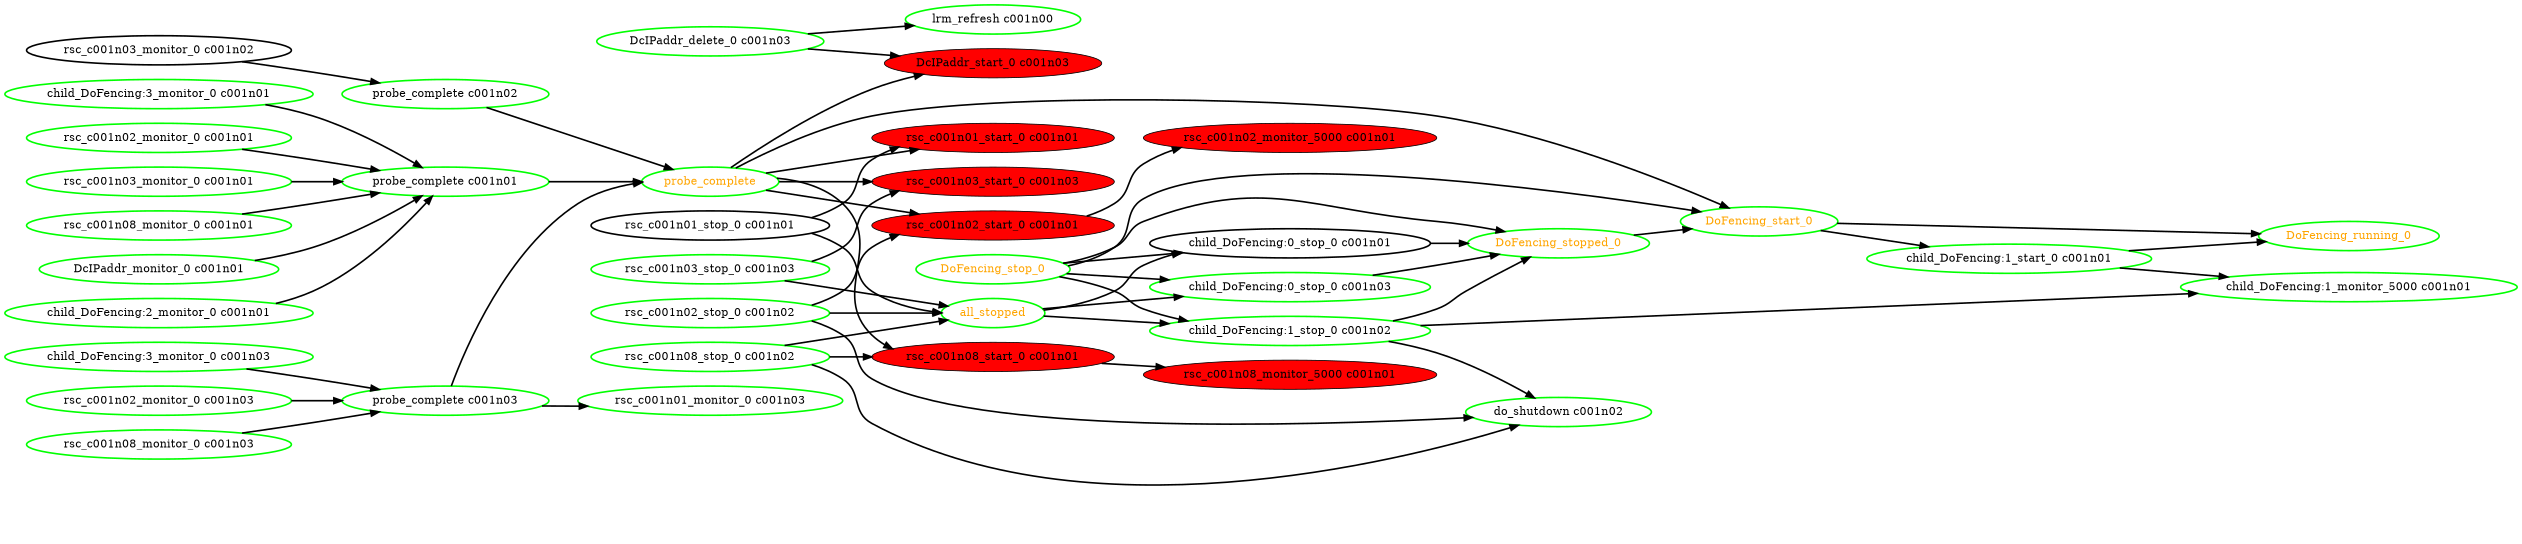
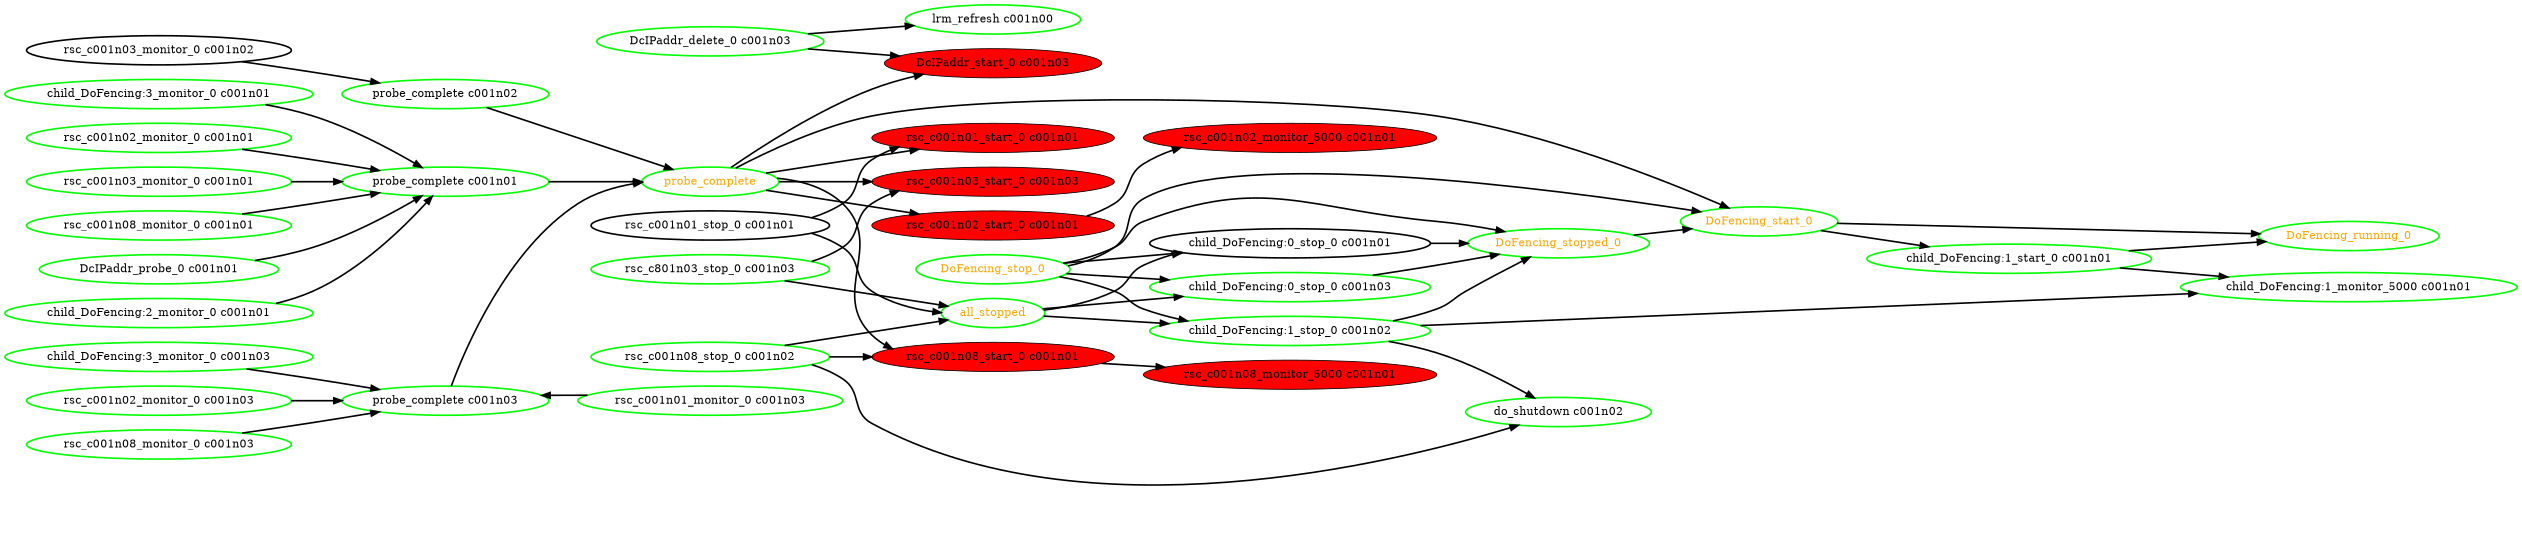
(159, 269) -> (159, 269)
(710, 269) -> (710, 269)
(710, 313) -> none
(561, 406) -> (569, 395)
